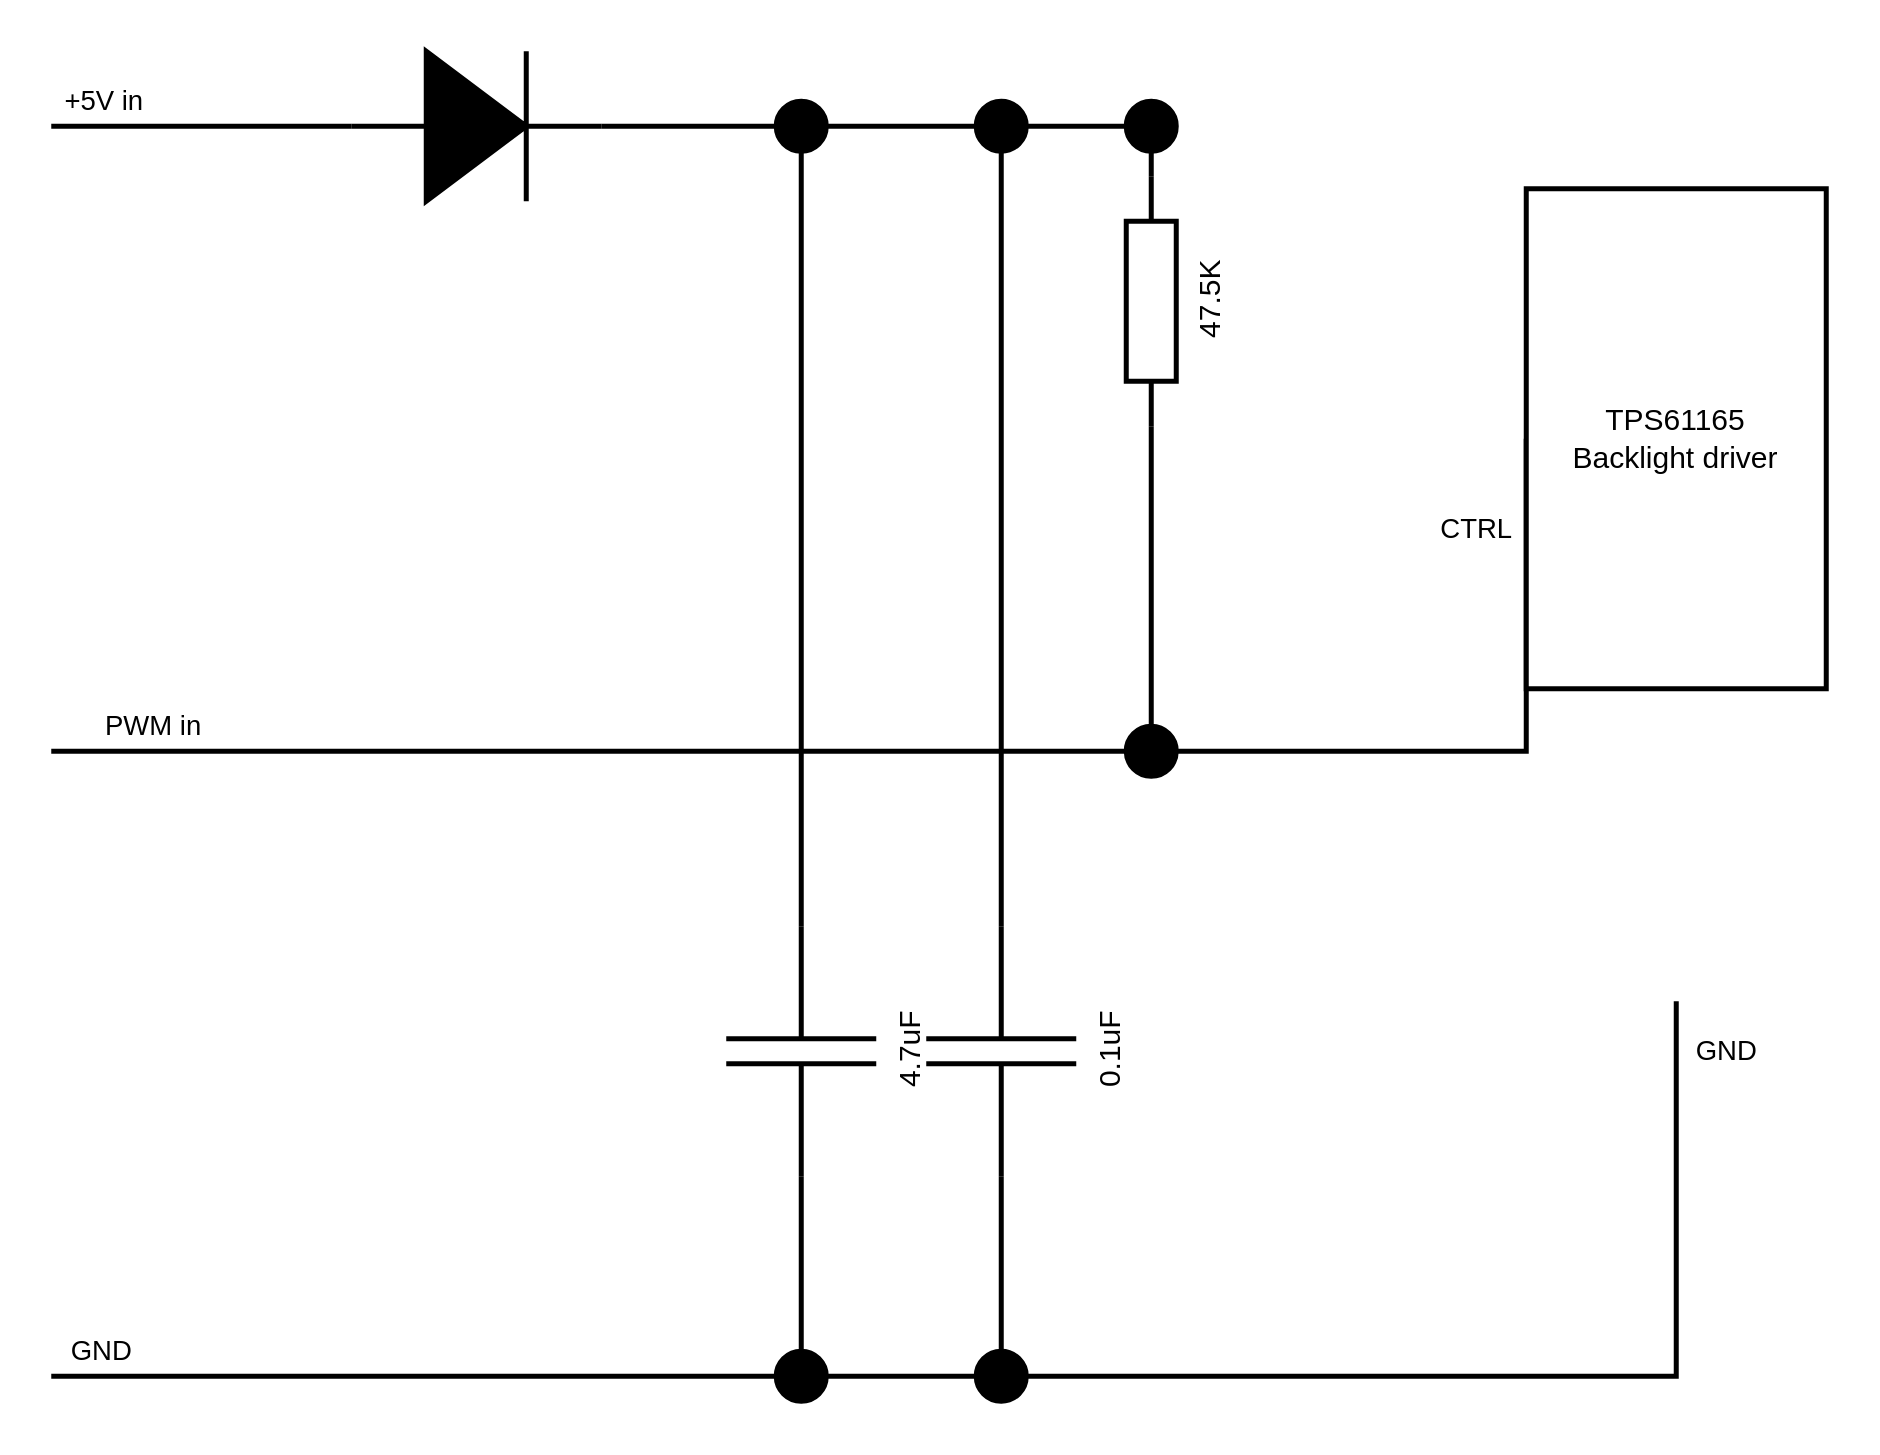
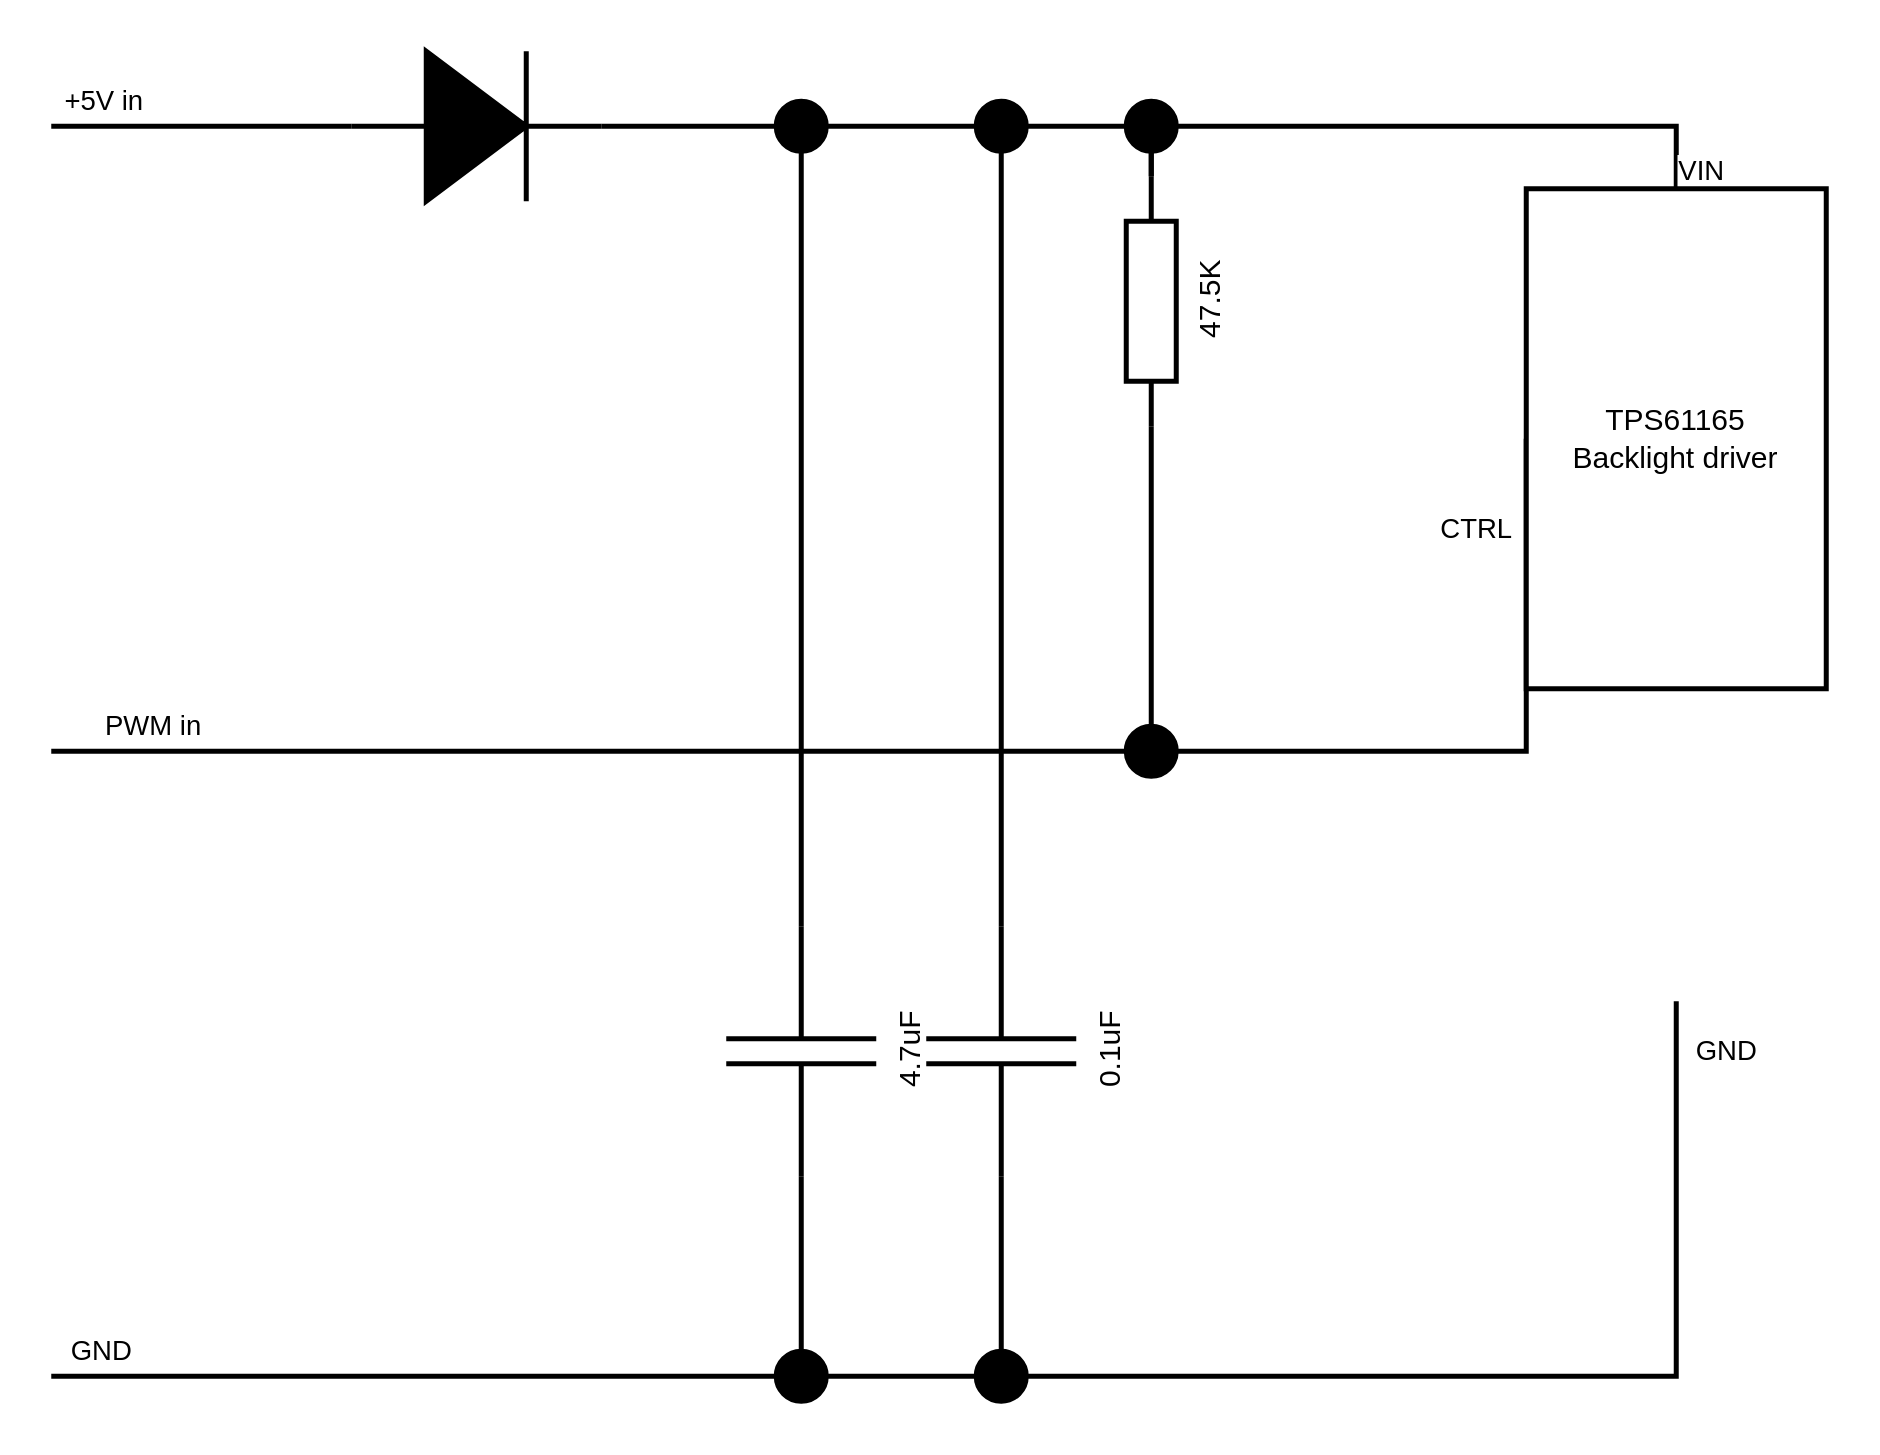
none -> (1456, 126)
